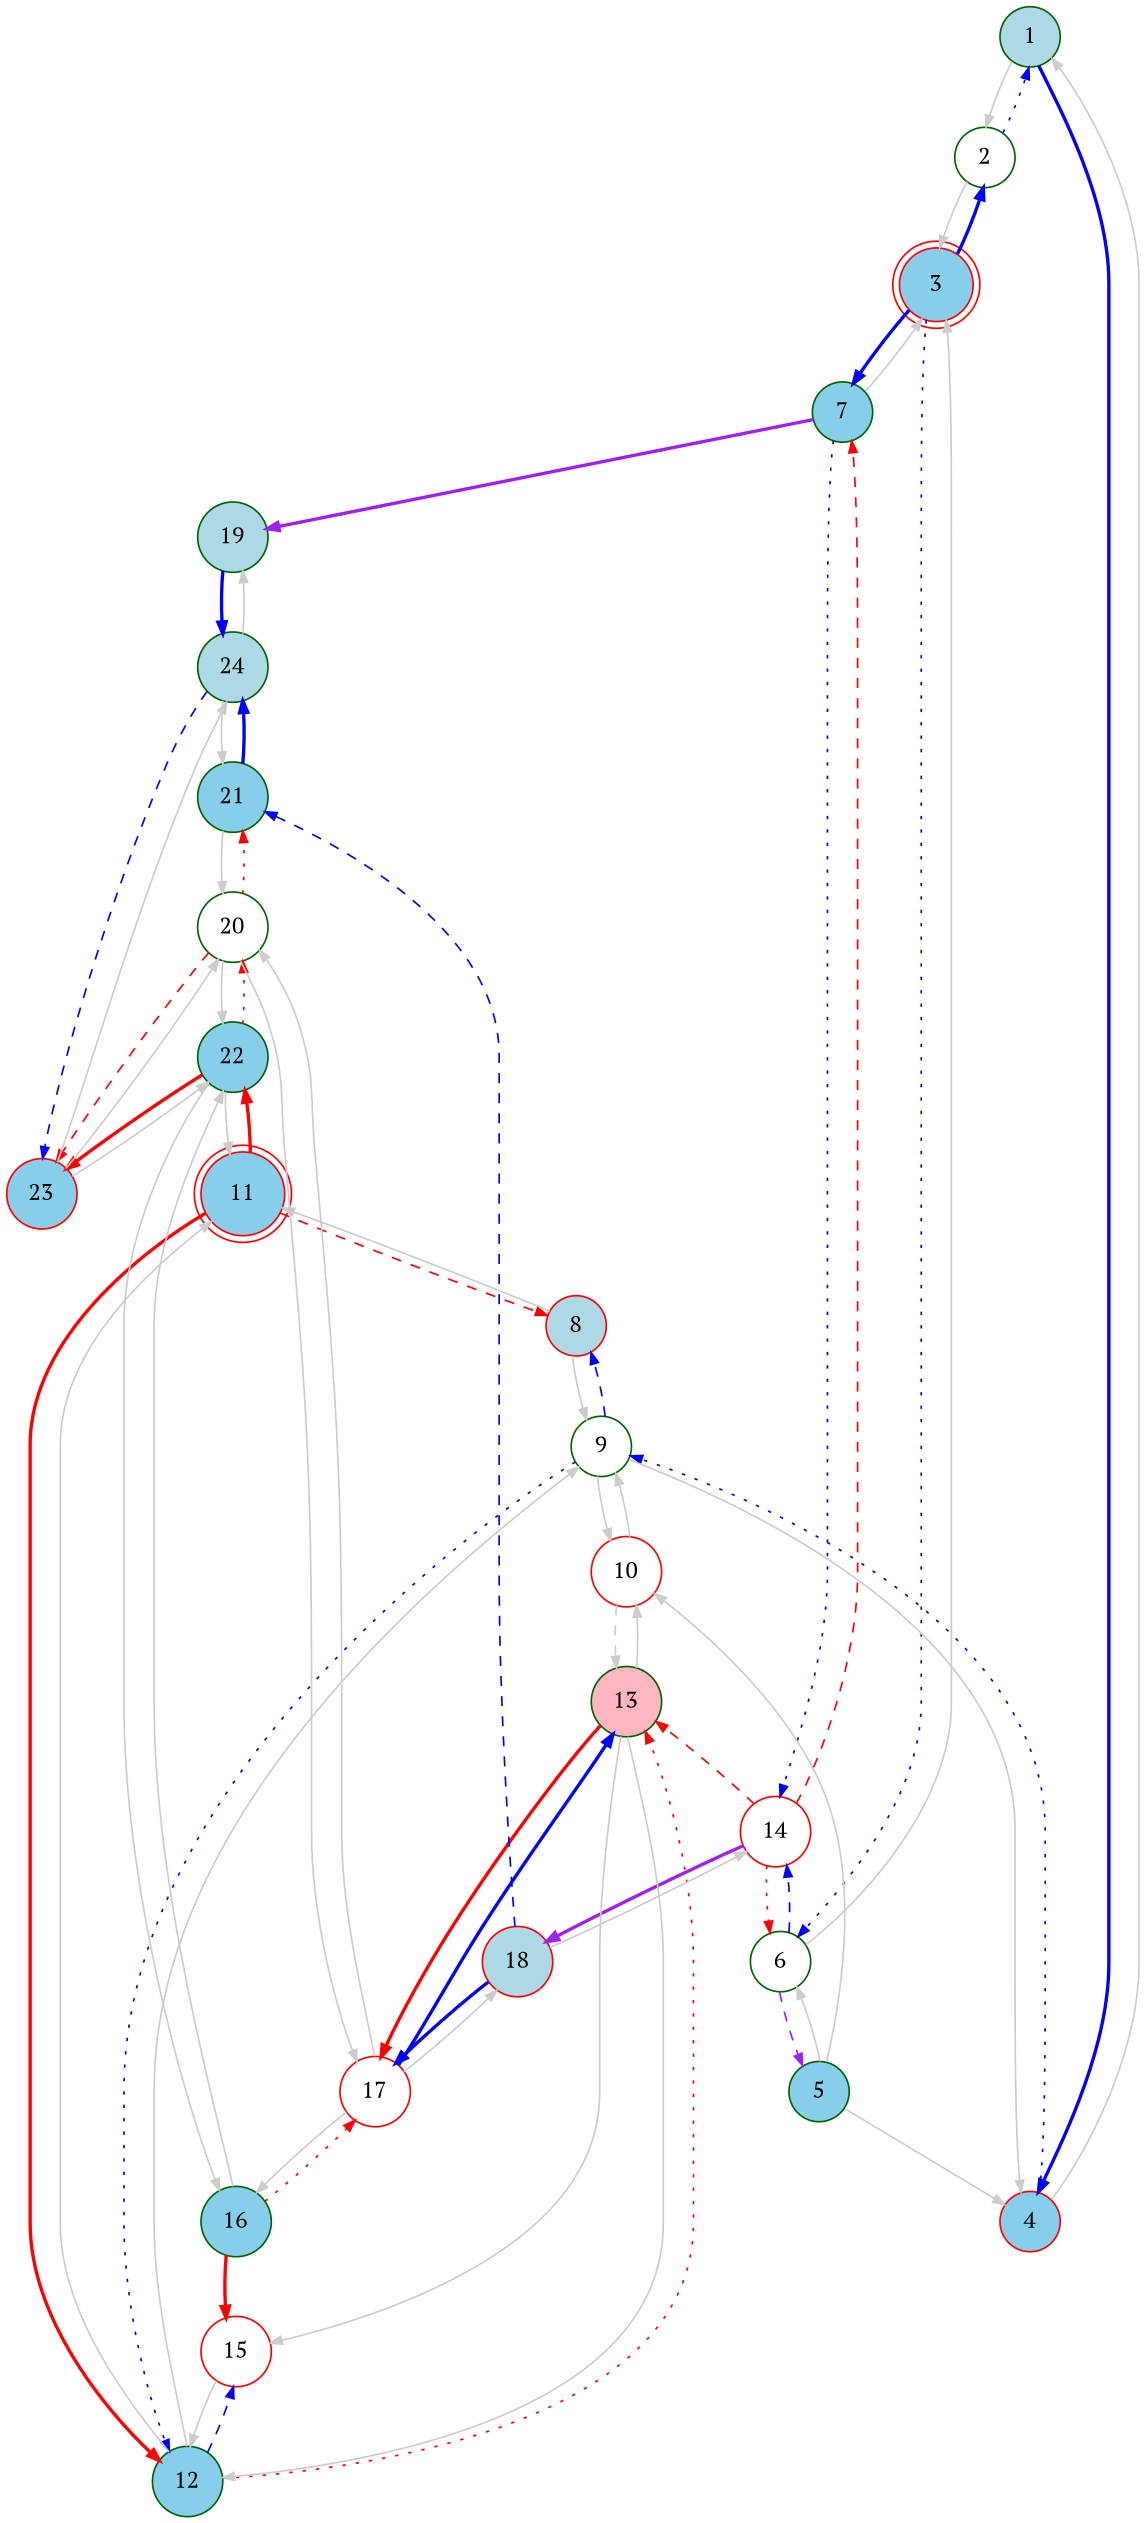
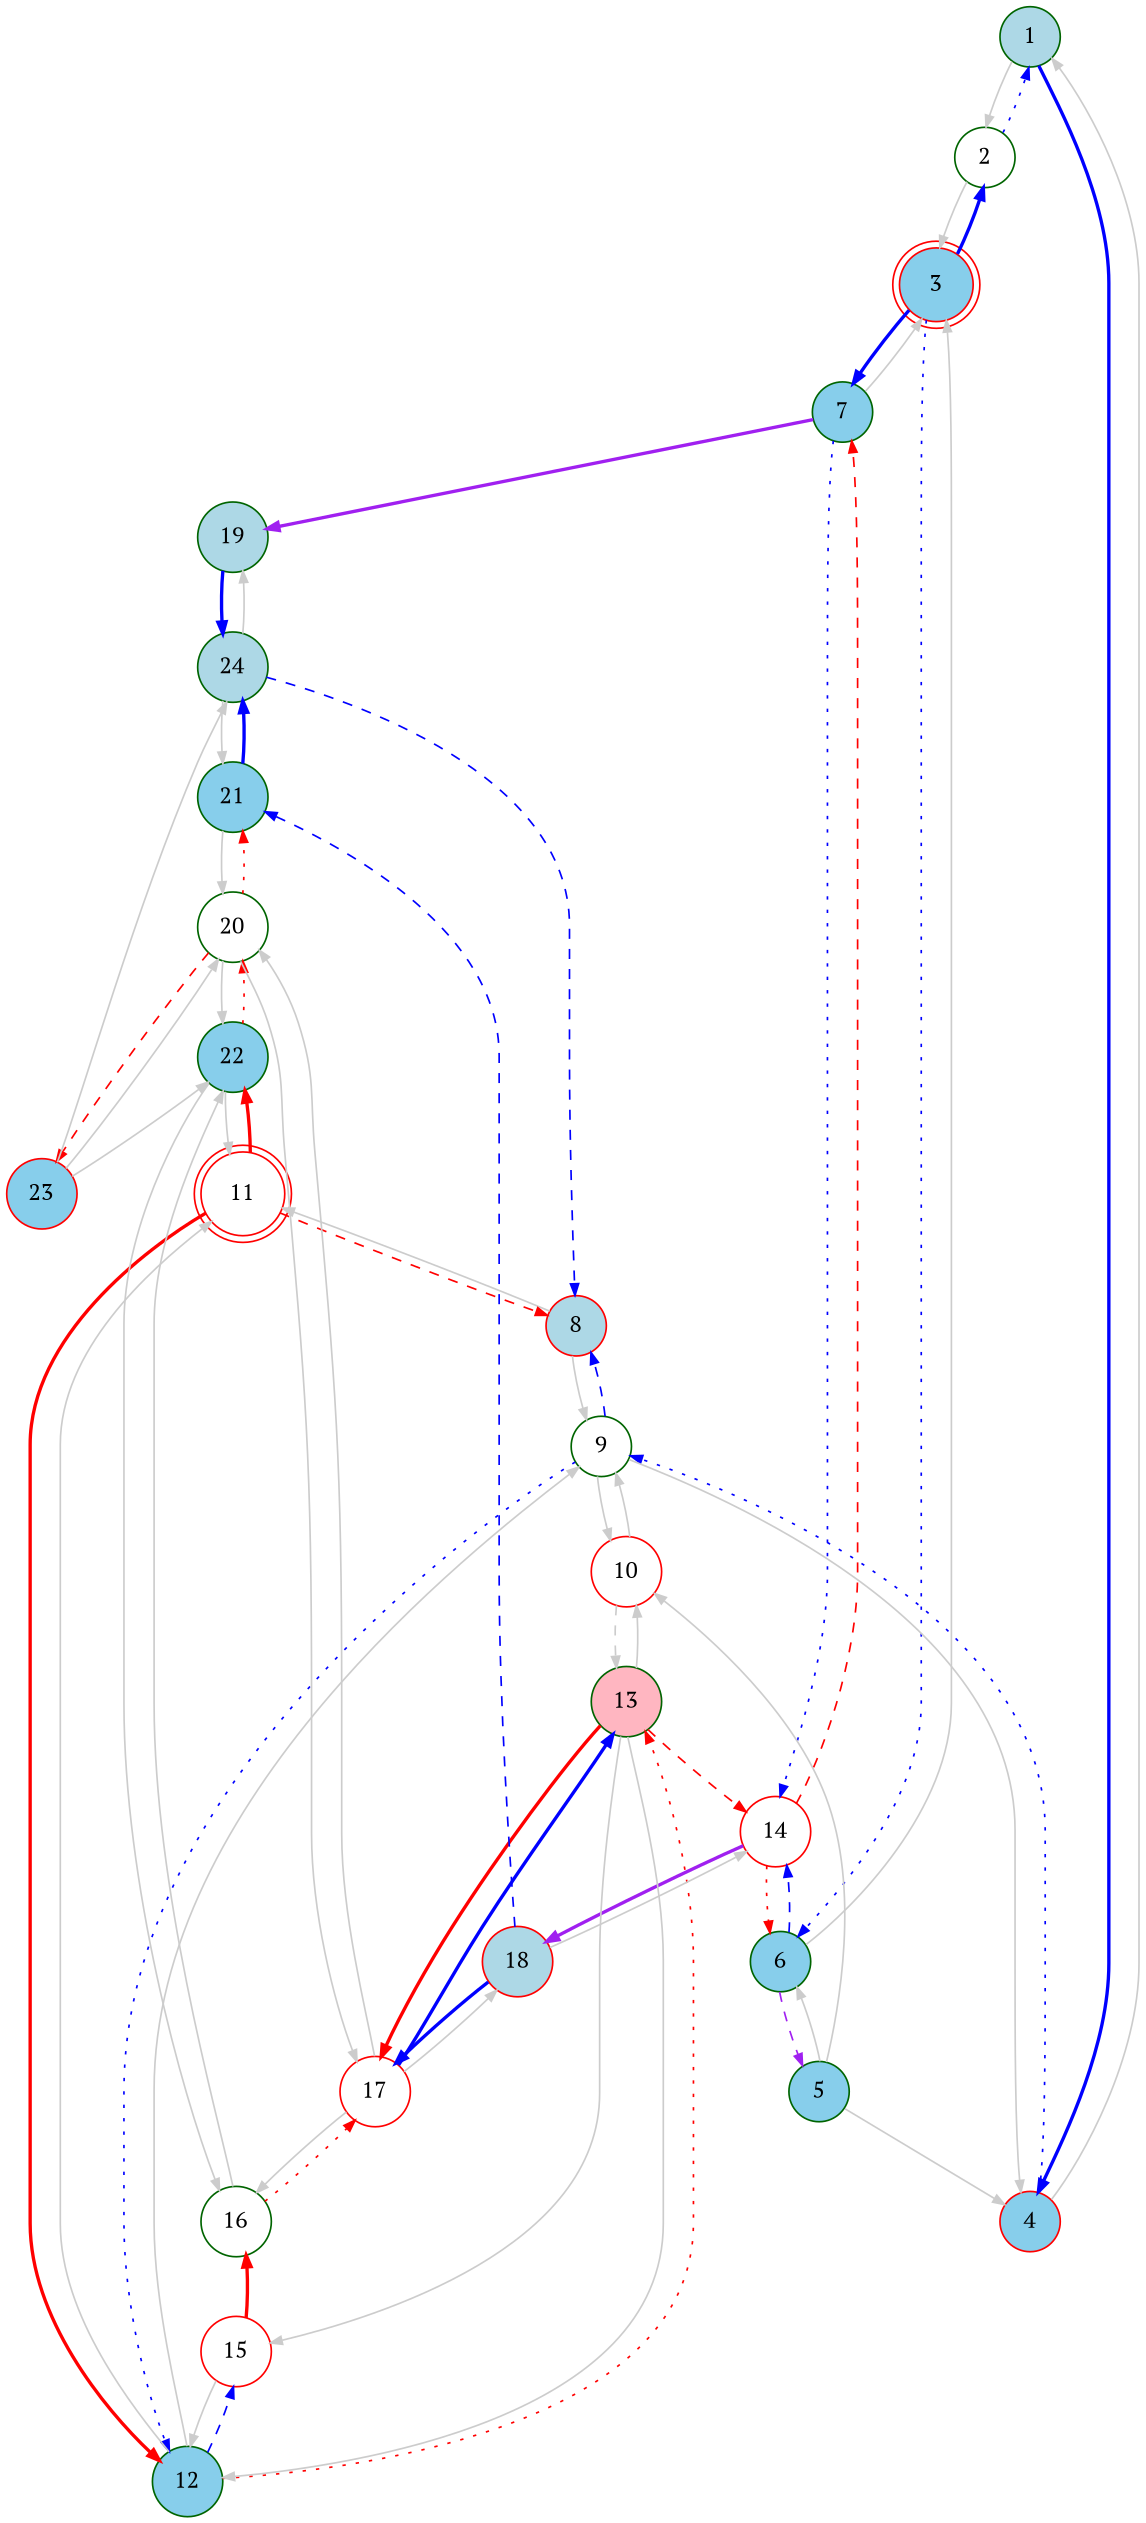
(111, 913) -> (564, 896)
(139, 1117) -> none
(243, 1194) -> (243, 1194)
(711, 1766) -> (691, 1768)
(781, 1962) -> (781, 1962)
(236, 2222) -> (236, 2222)
(225, 2281) -> (247, 2292)
